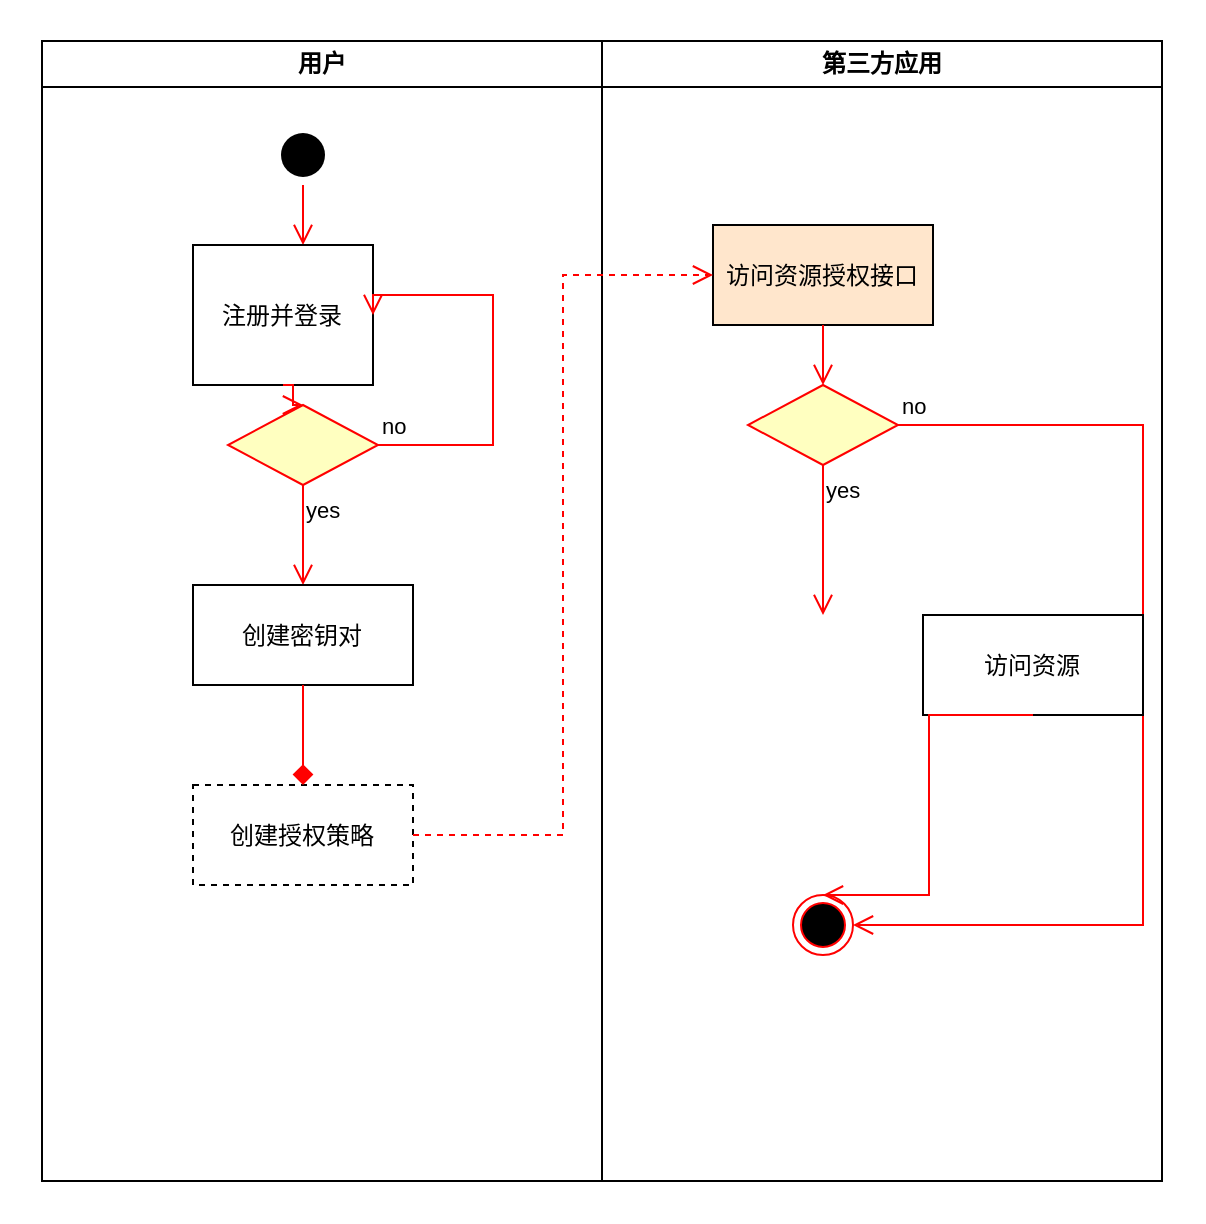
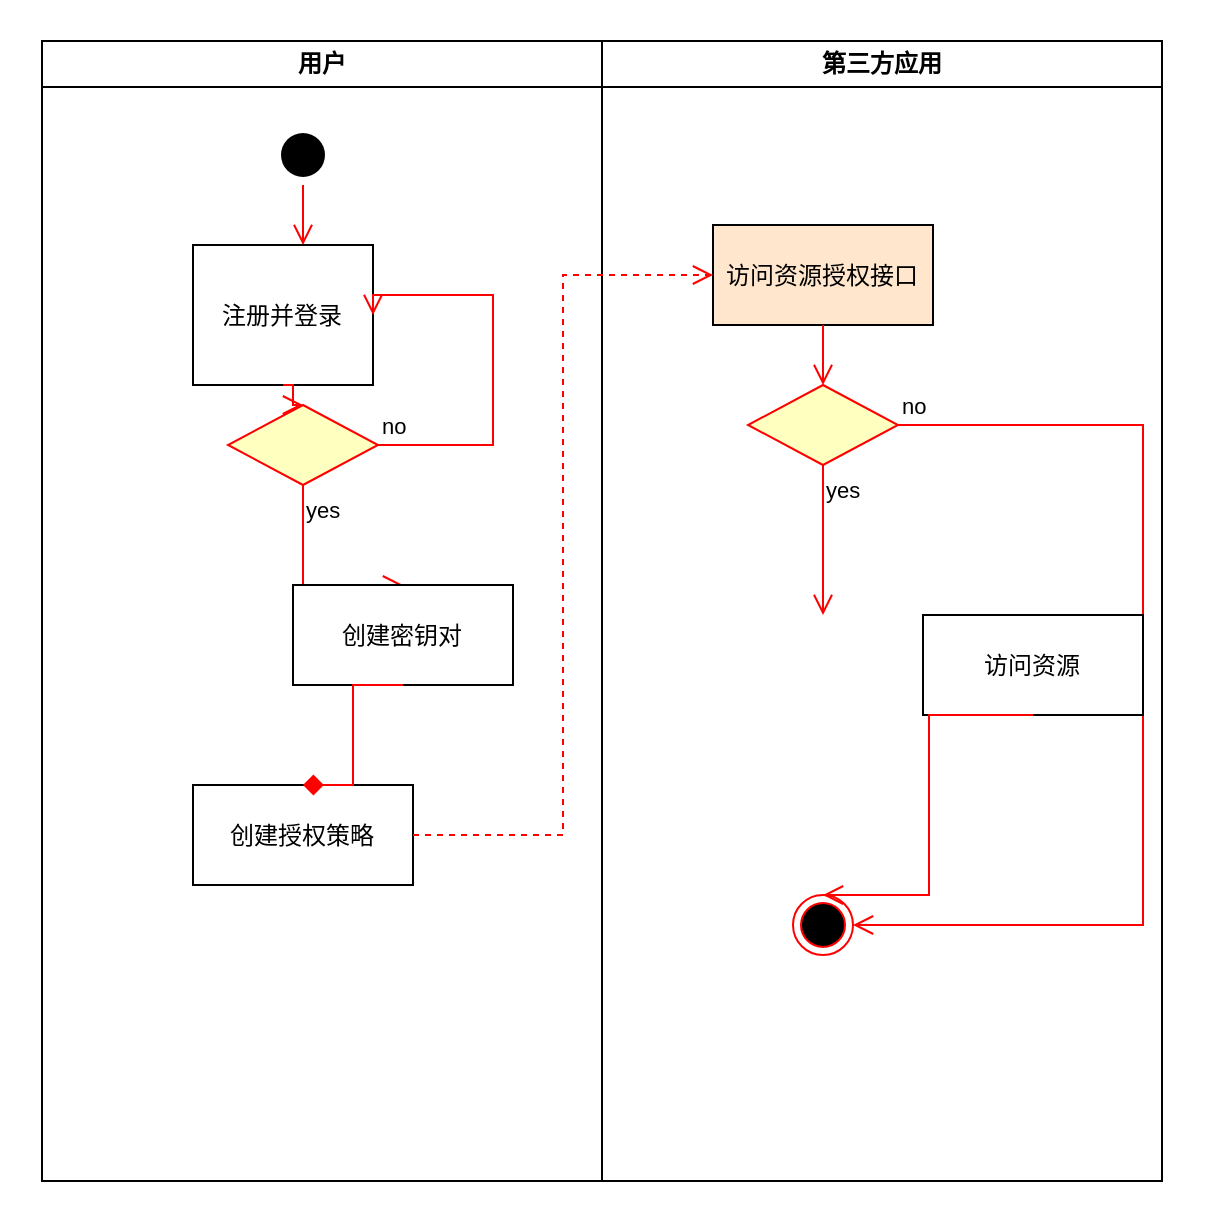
(303, 635) -> (403, 635)
(303, 835) -> (303, 835)
